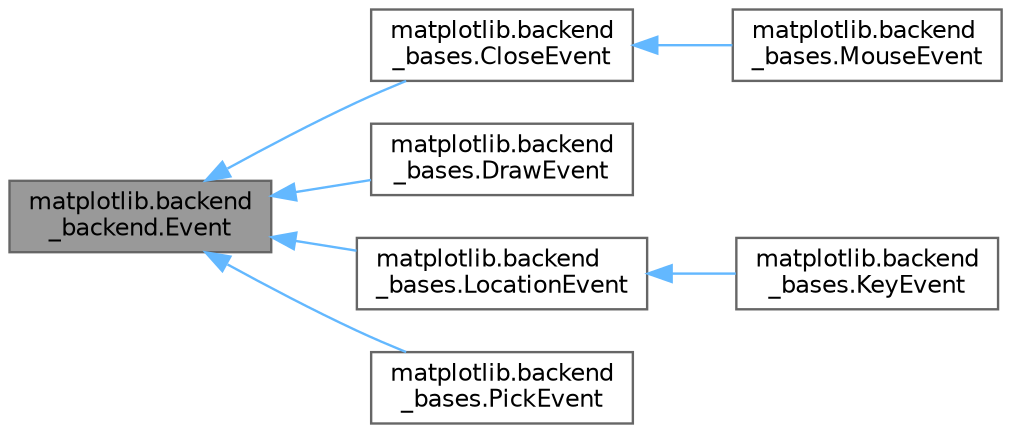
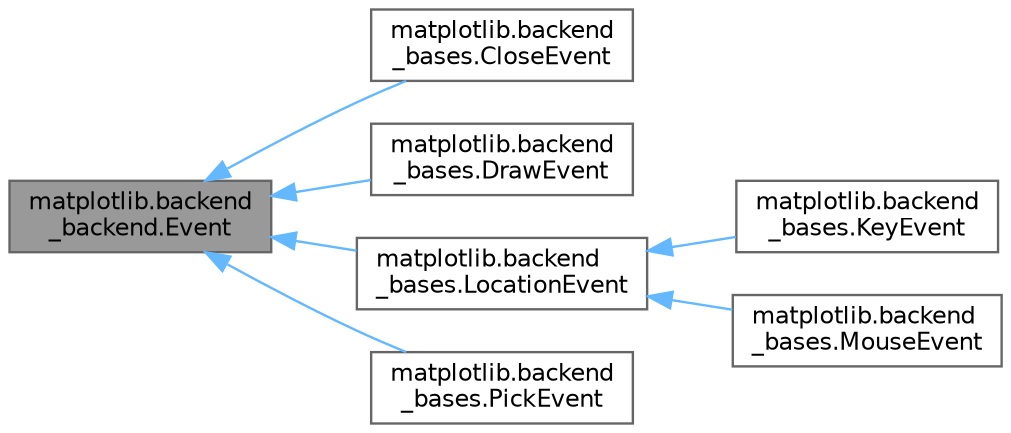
(695, 45) -> (702, 305)
